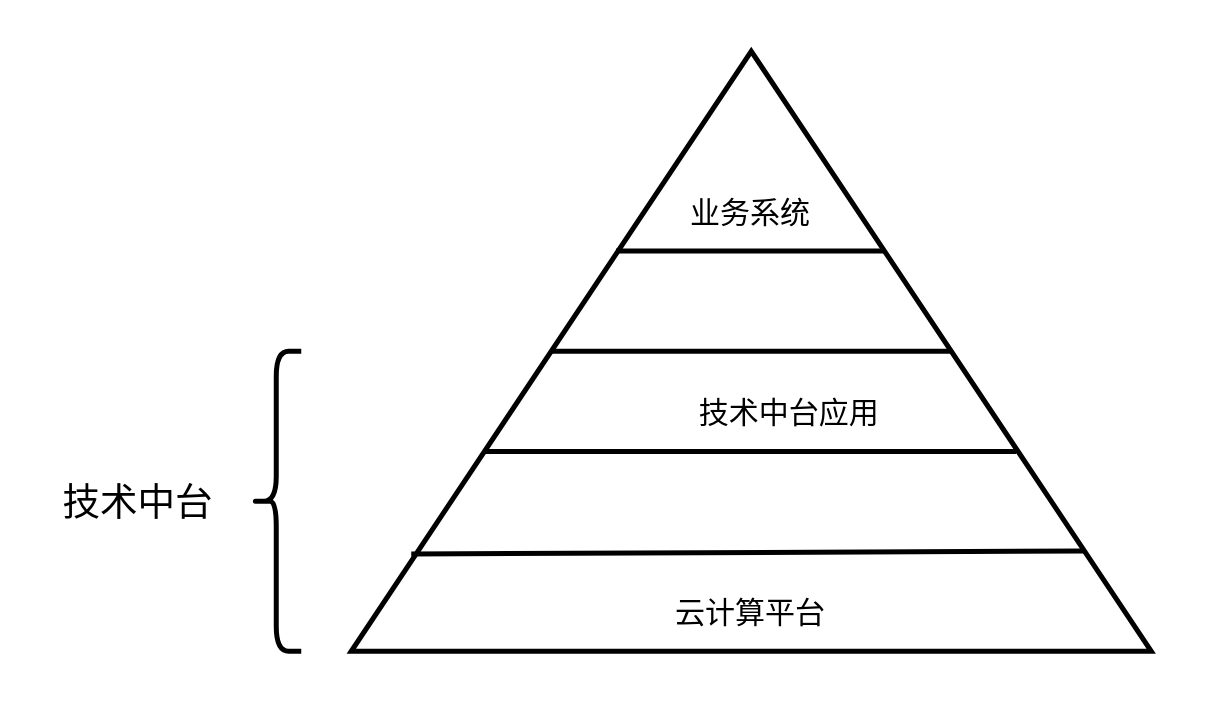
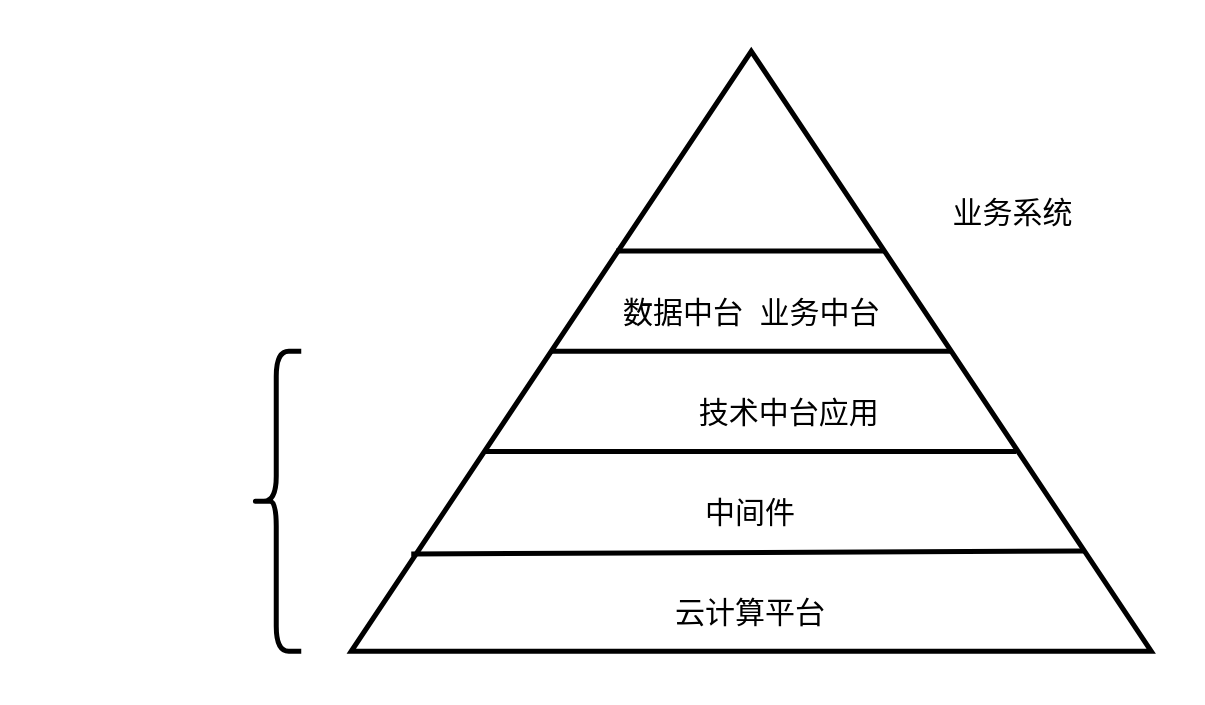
(751, 214) -> (1014, 214)
none -> (751, 314)
(139, 501) -> none
none -> (751, 514)
